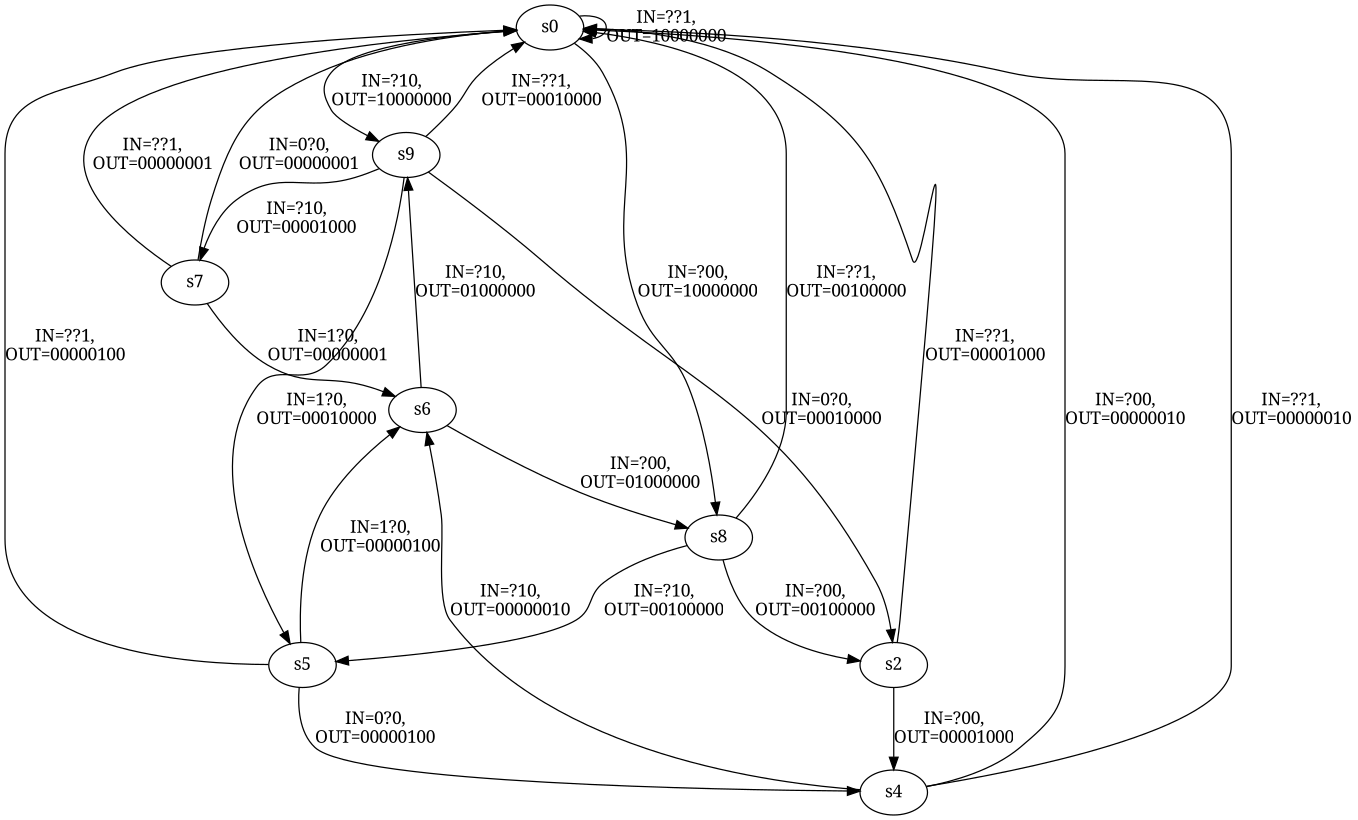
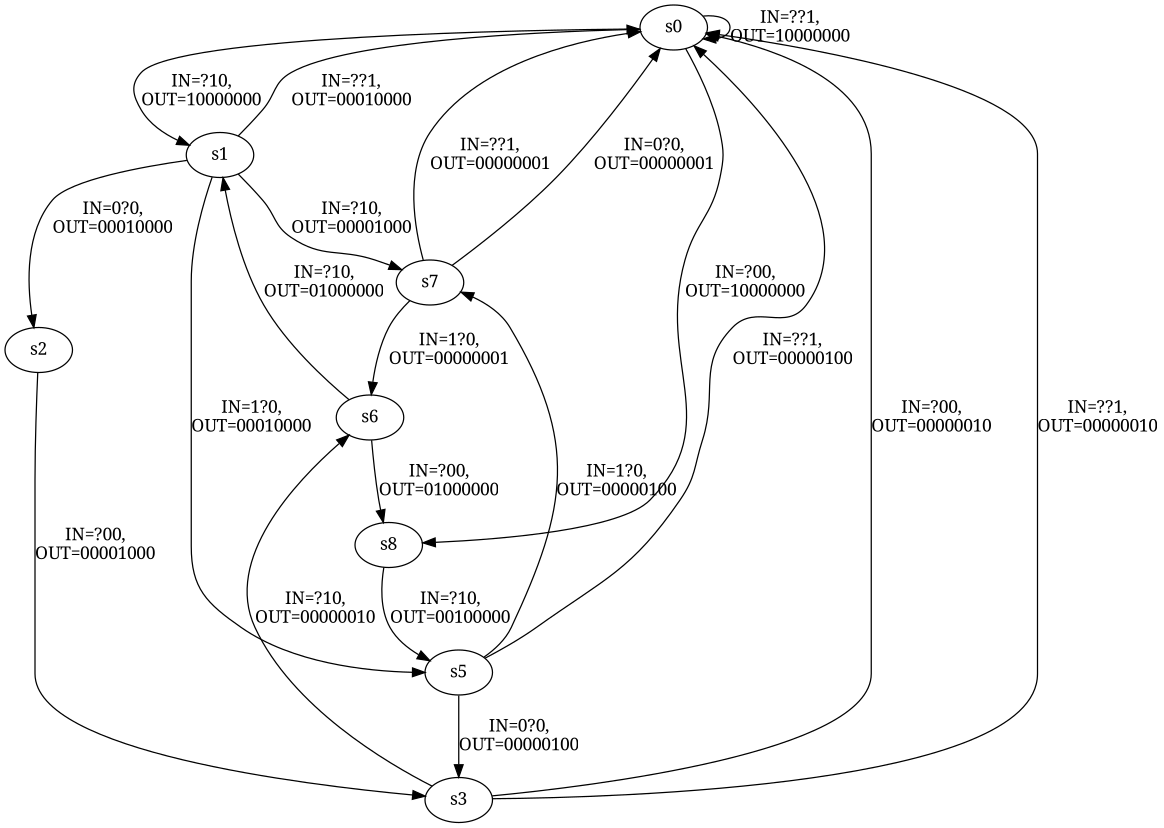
(406, 155) -> (220, 155)
(930, 206) -> none
(786, 220) -> none
(316, 526) -> (557, 473)
(768, 630) -> none
(894, 792) -> (459, 800)
